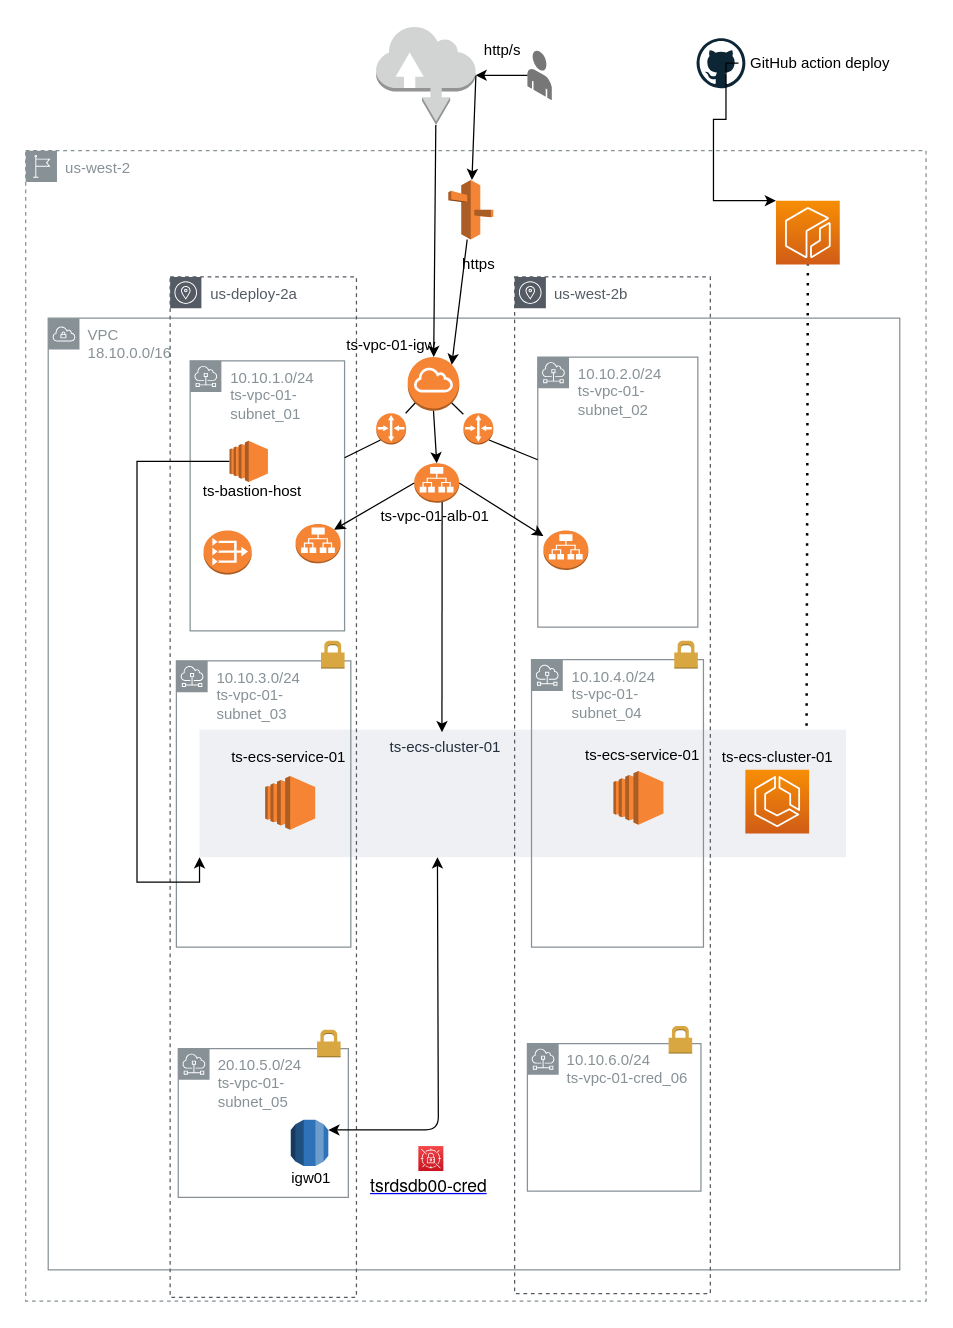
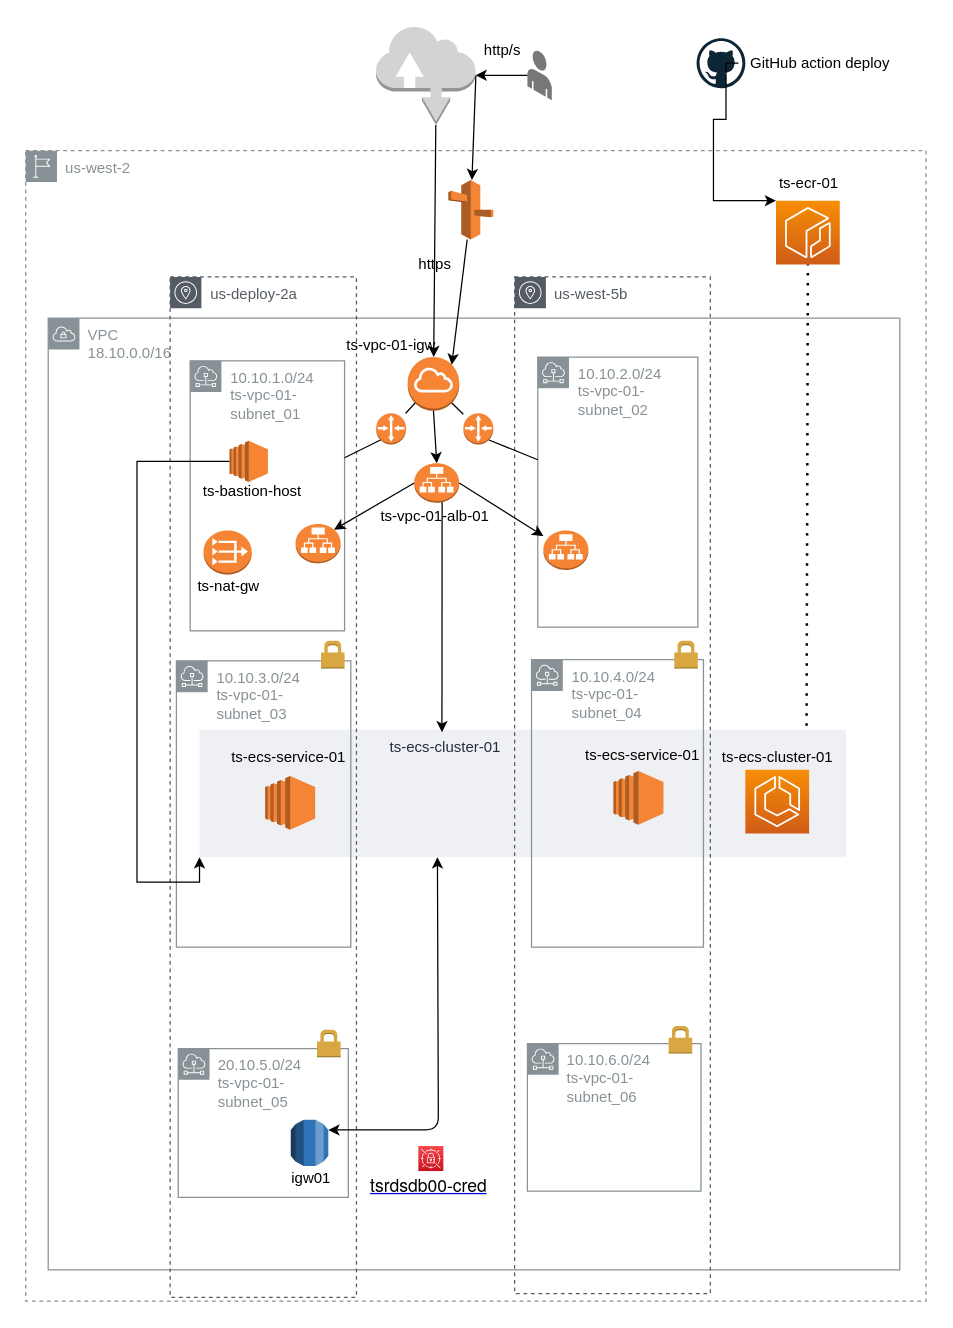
none -> (808, 183)
(478, 264) -> (435, 264)
(596, 295) -> (596, 295)
none -> (228, 587)
(634, 1079) -> (634, 1079)
